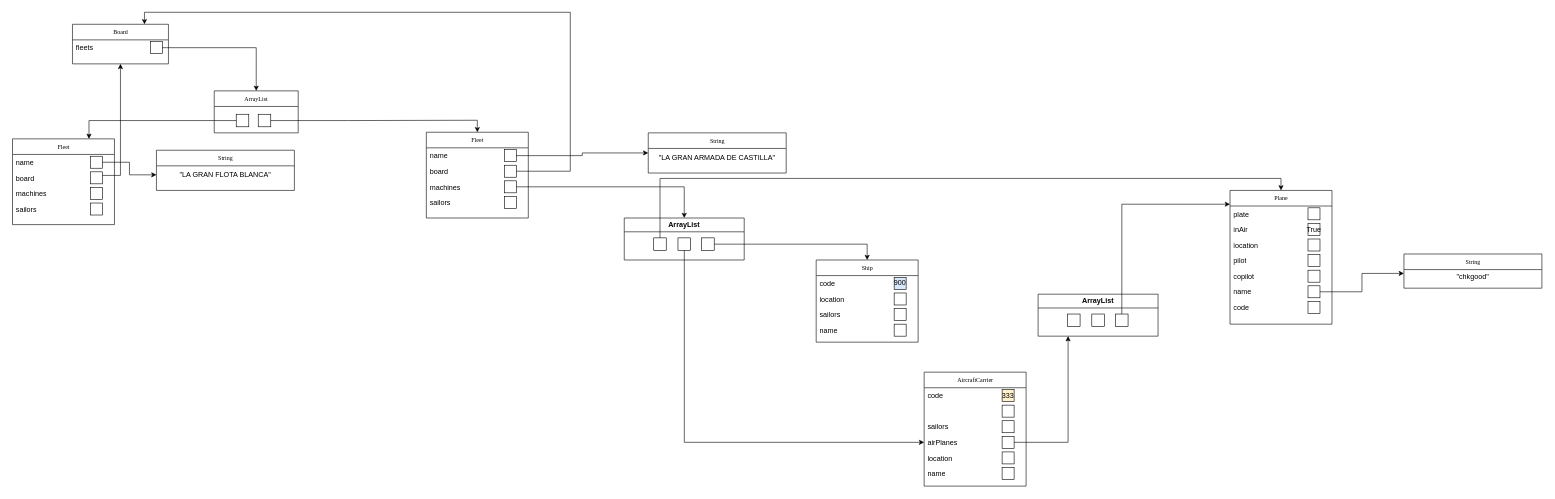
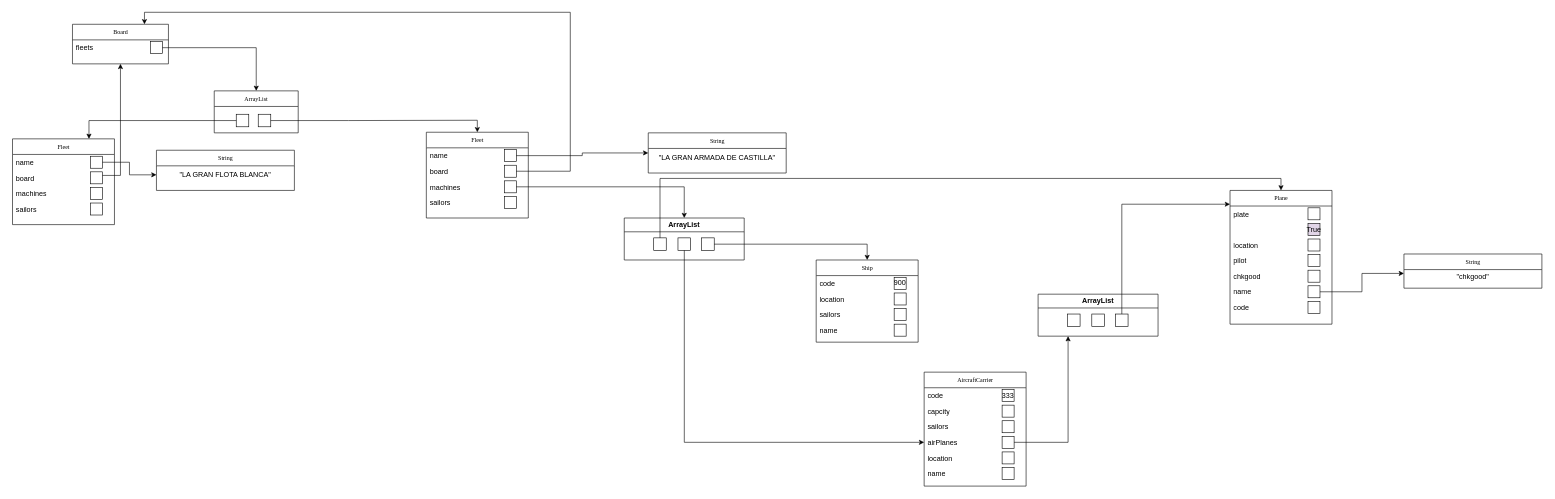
(1260, 230) -> none
(1314, 230) -> (1314, 230)
(1246, 277) -> (1248, 277)
(900, 284) -> (900, 284)
(1008, 396) -> (1008, 396)
none -> (954, 411)
